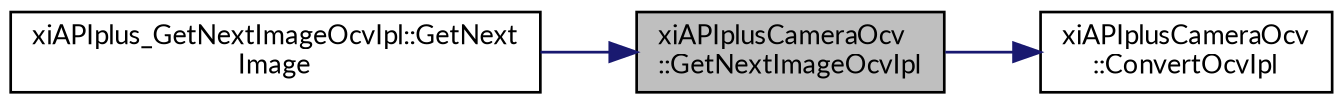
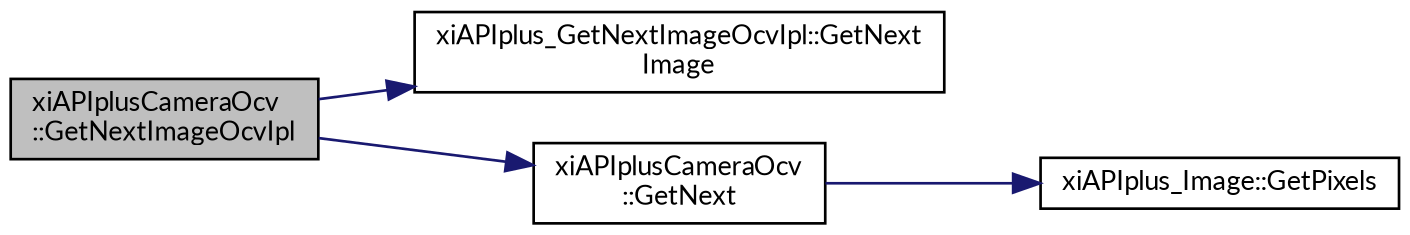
(575, 52) -> (353, 95)
(1186, 52) -> (679, 183)
none -> (1220, 183)
